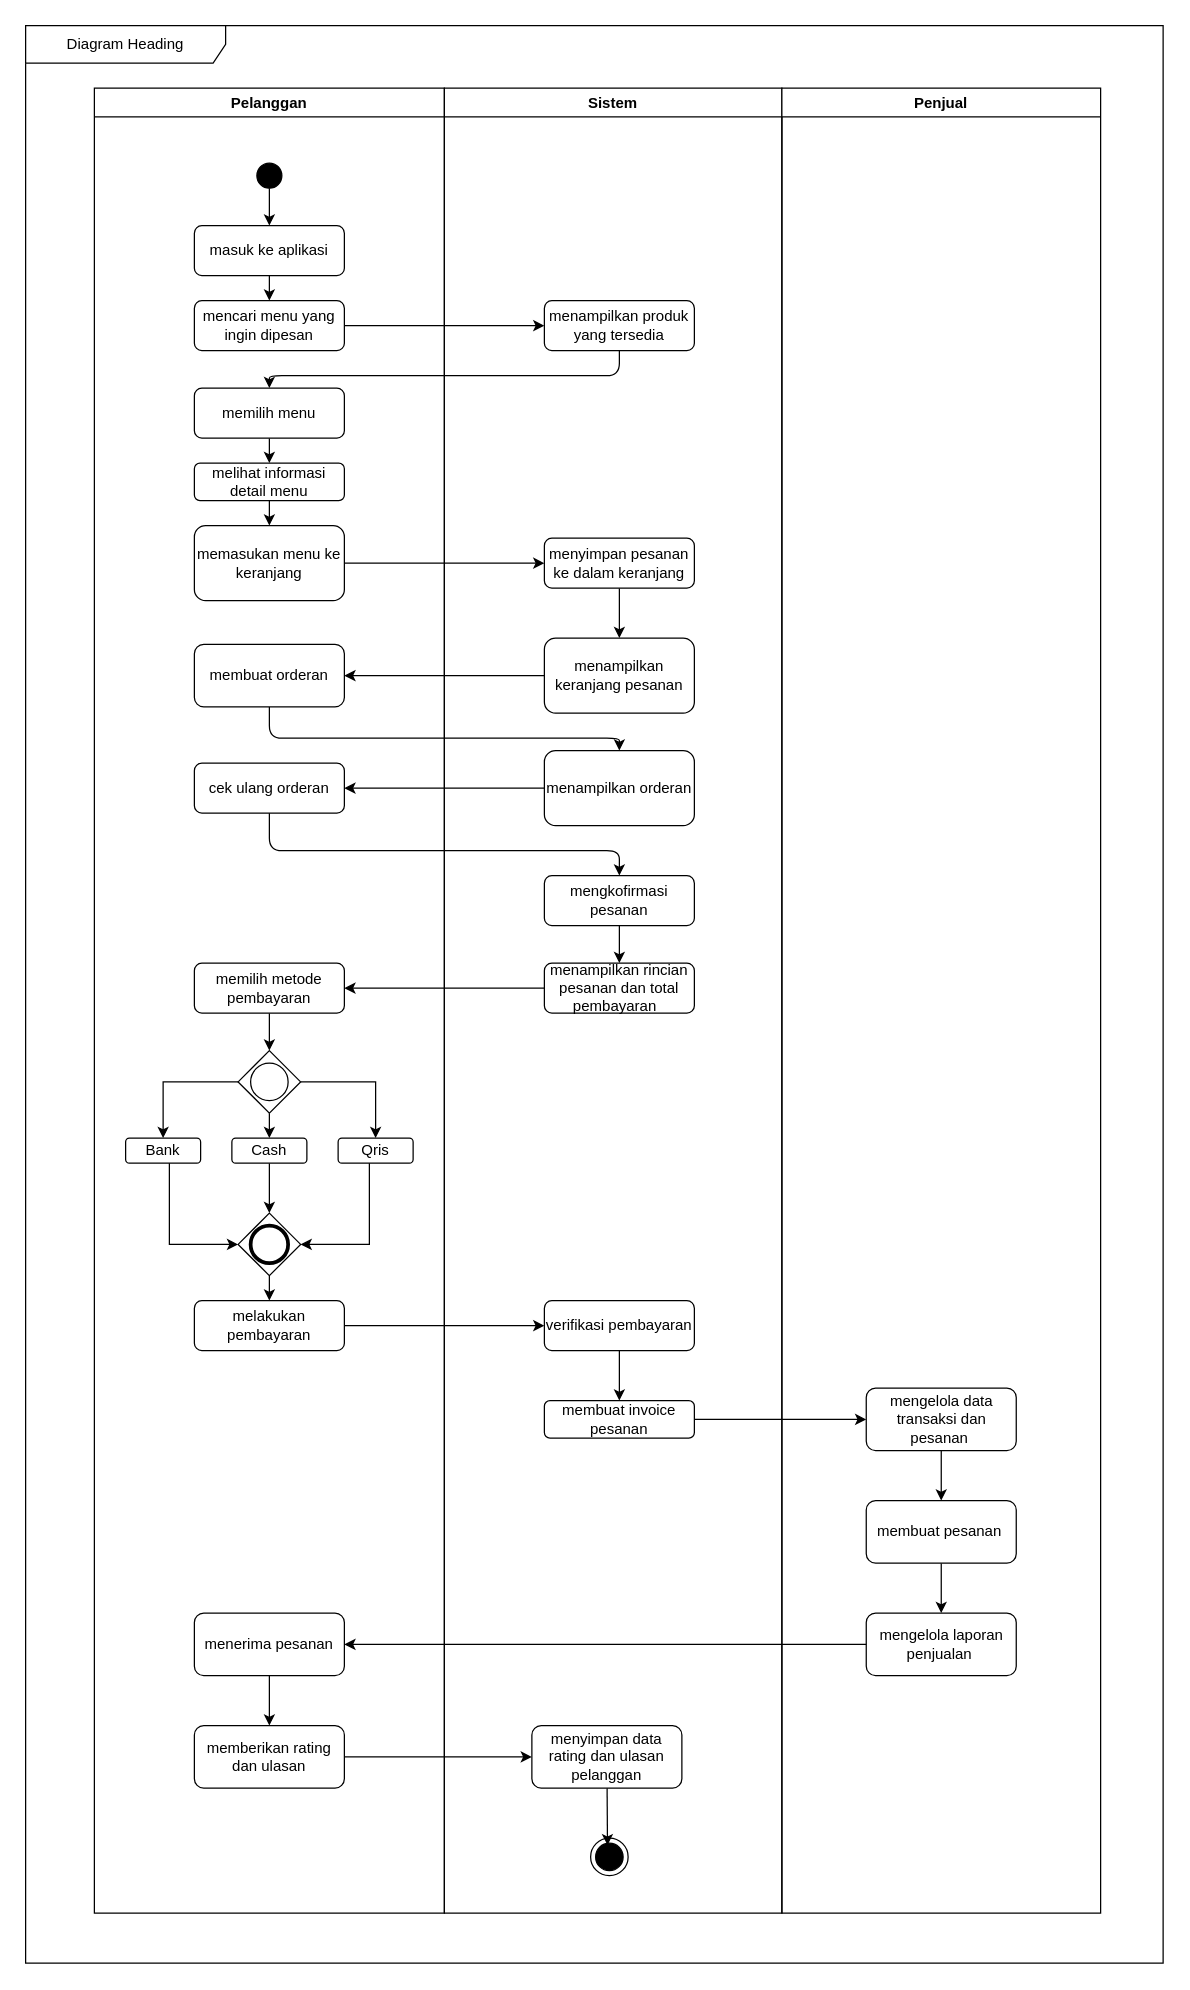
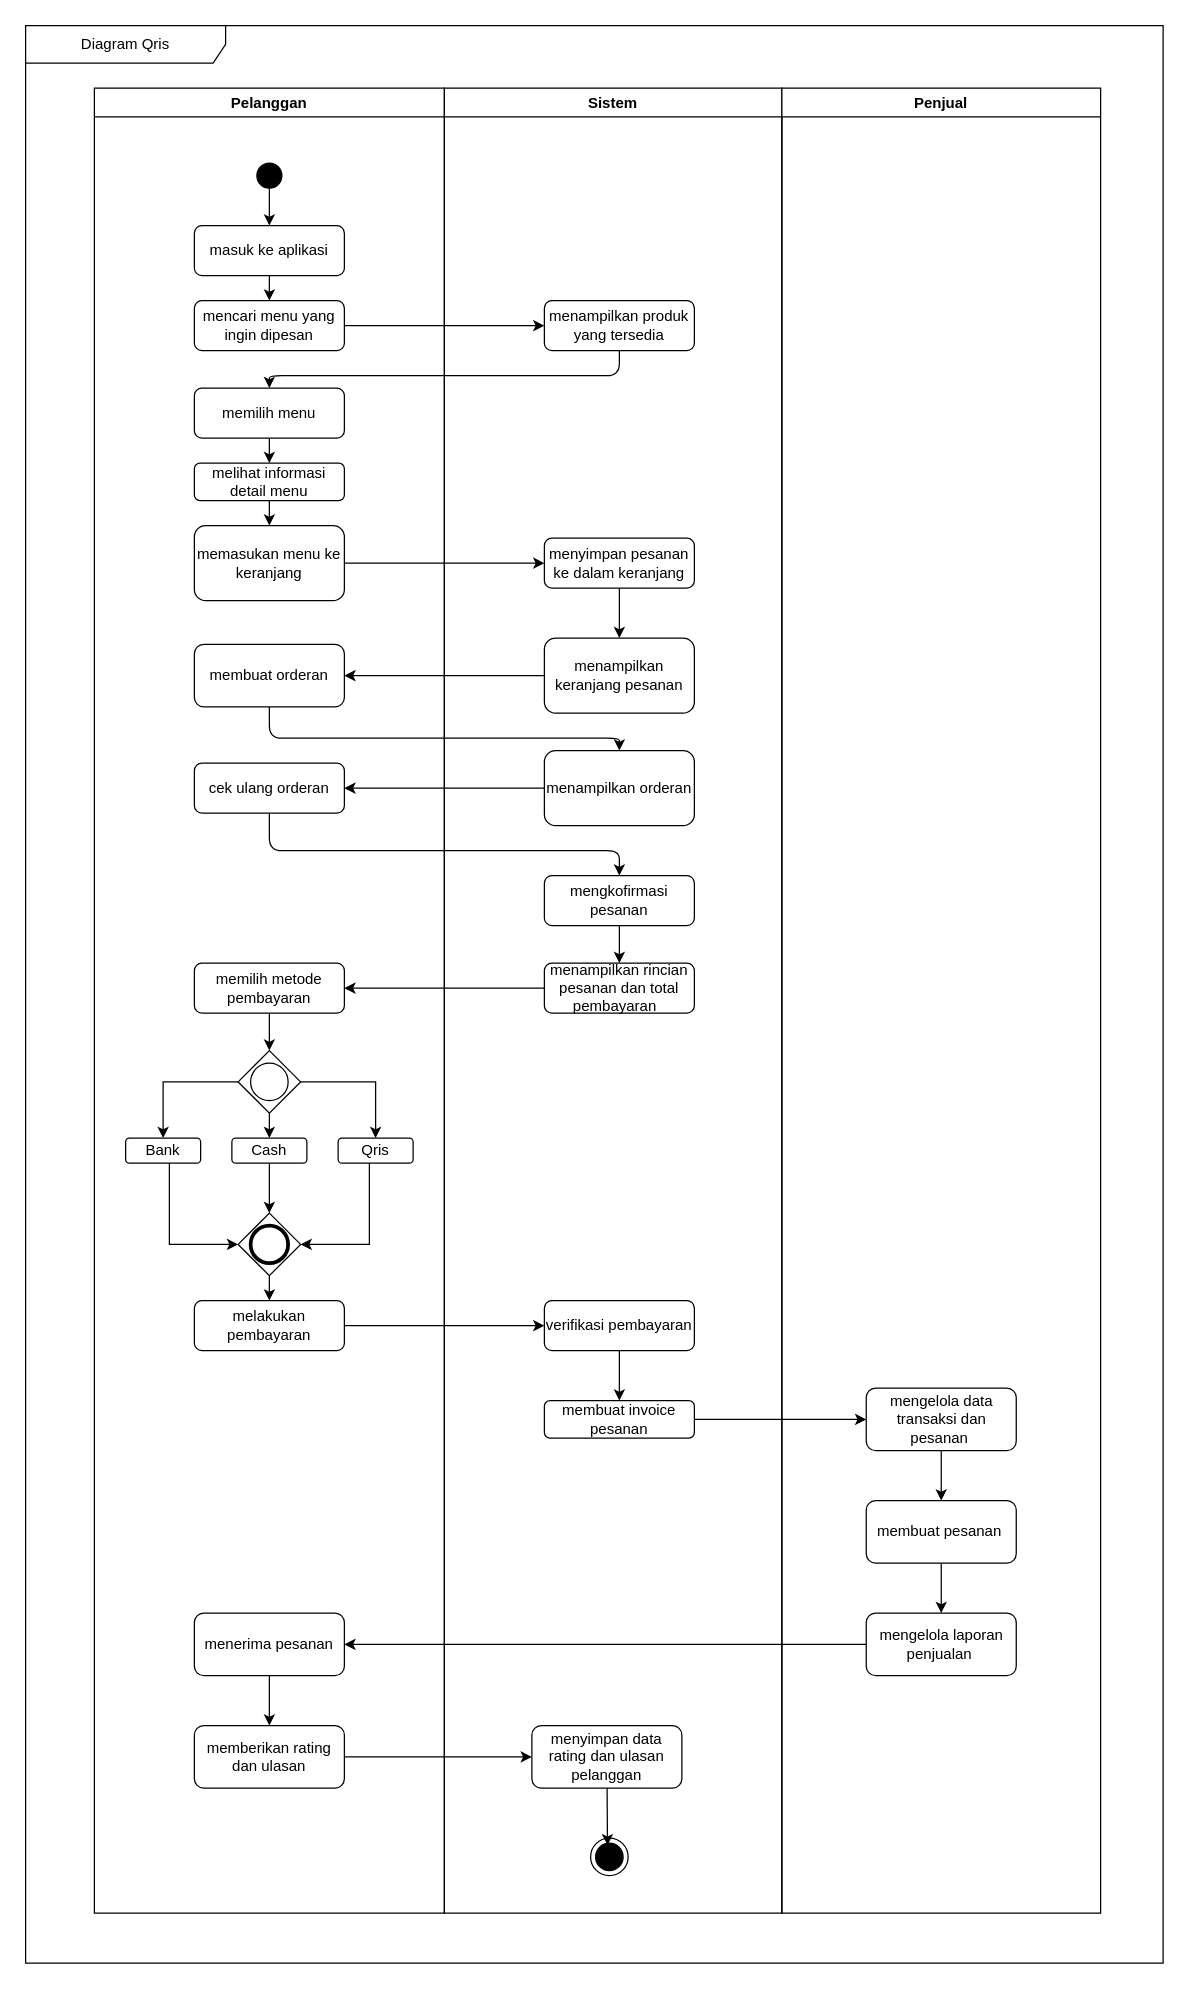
(126, 44) -> (126, 44)
